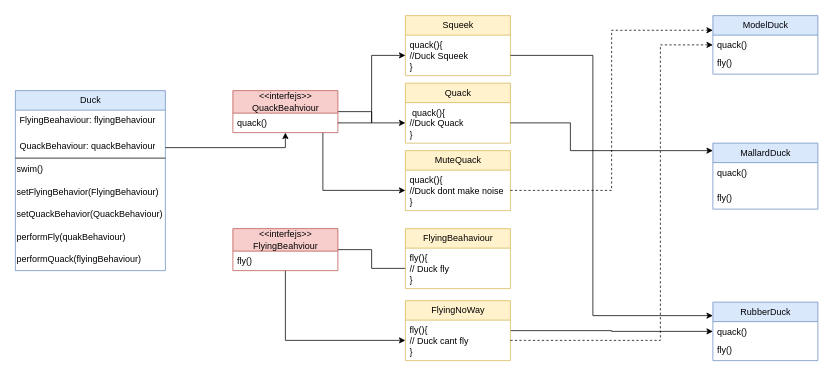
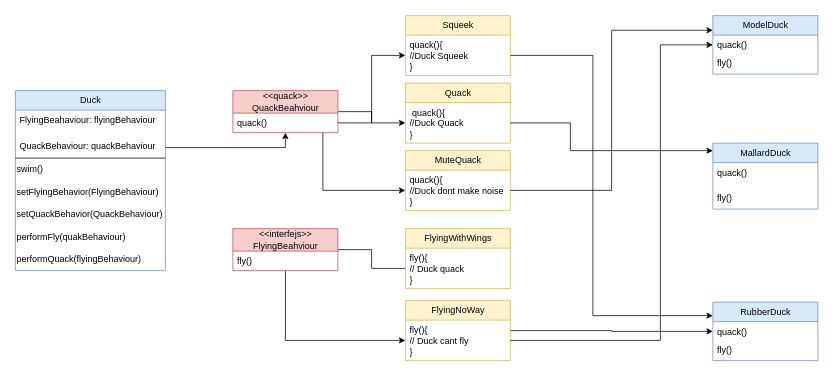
(286, 102) -> (286, 102)
(612, 112) -> (612, 112)
(458, 238) -> (458, 238)
(660, 244) -> (660, 244)
(434, 269) -> (440, 269)
